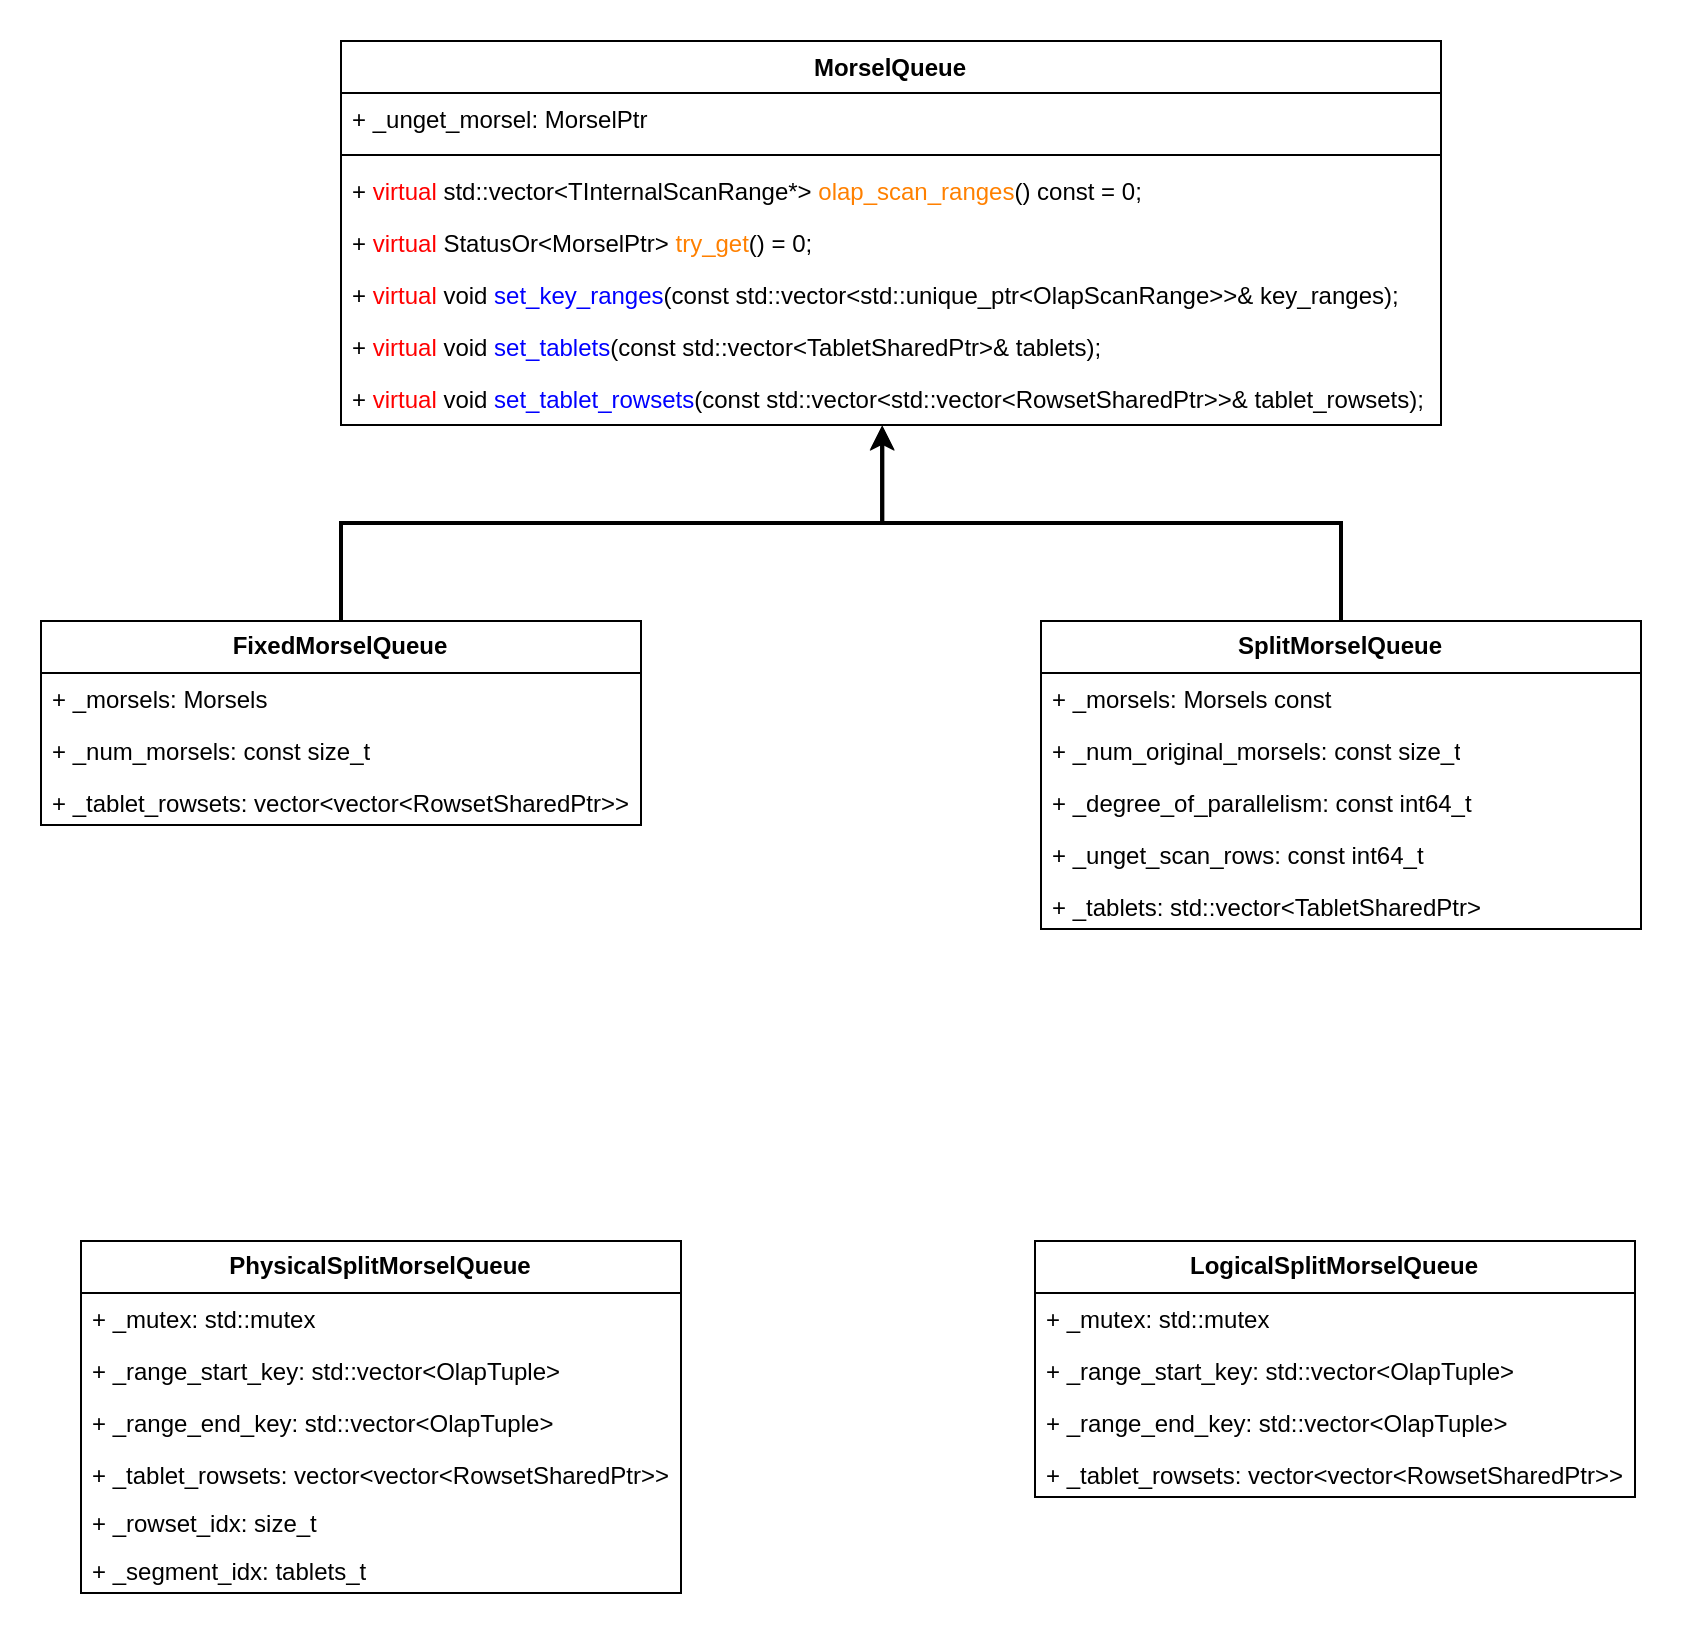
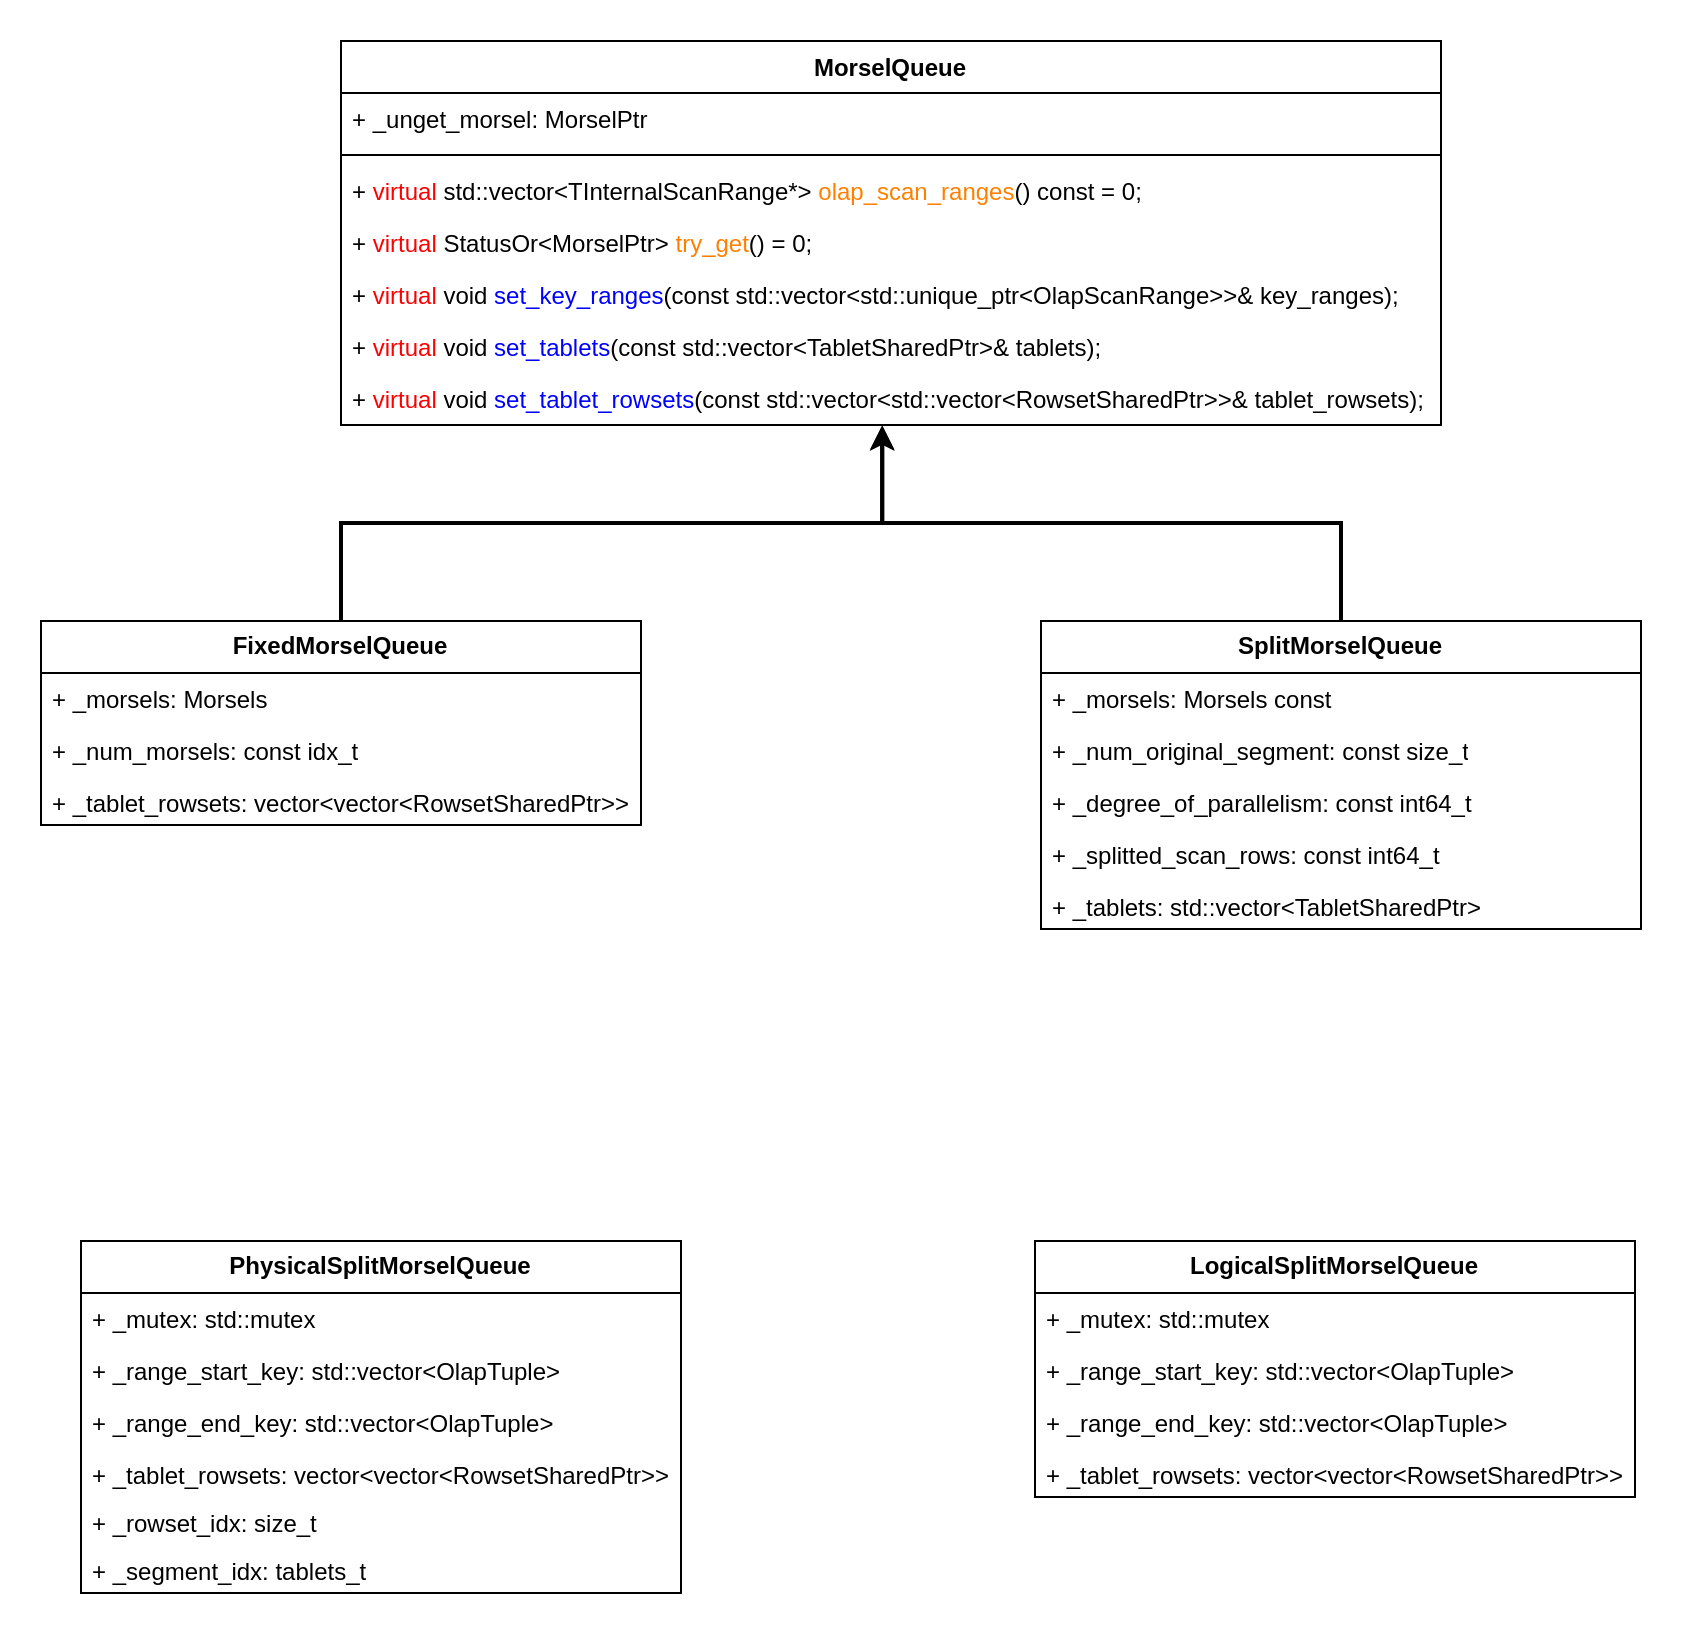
(222, 753) -> (216, 753)
(1274, 753) -> (1277, 753)
(1259, 857) -> (1273, 857)
